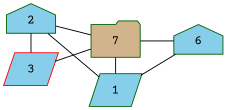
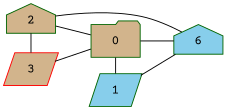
(31, 20) -> (31, 20)
(116, 41) -> (116, 41)
(79, 60) -> (120, 14)
(31, 69) -> (31, 69)
